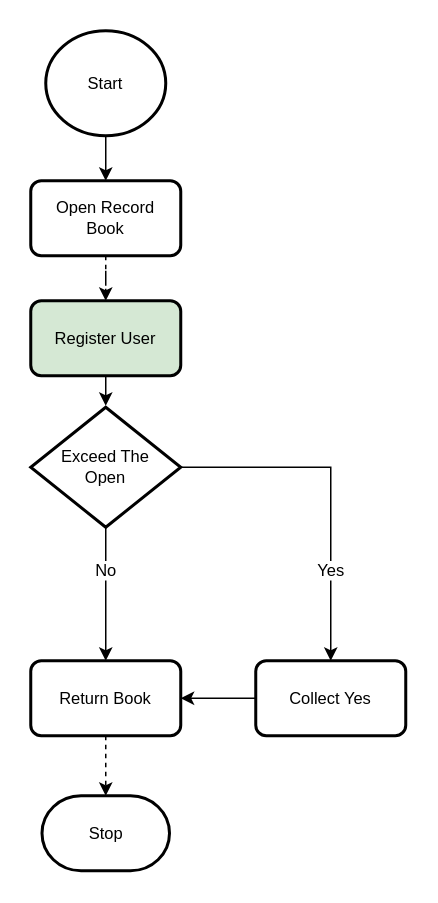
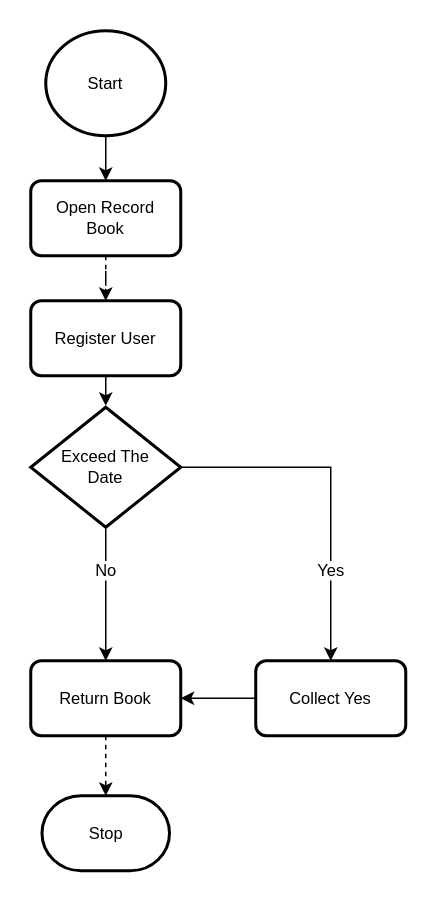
(106, 338) -> (106, 338)
(106, 467) -> (106, 467)
